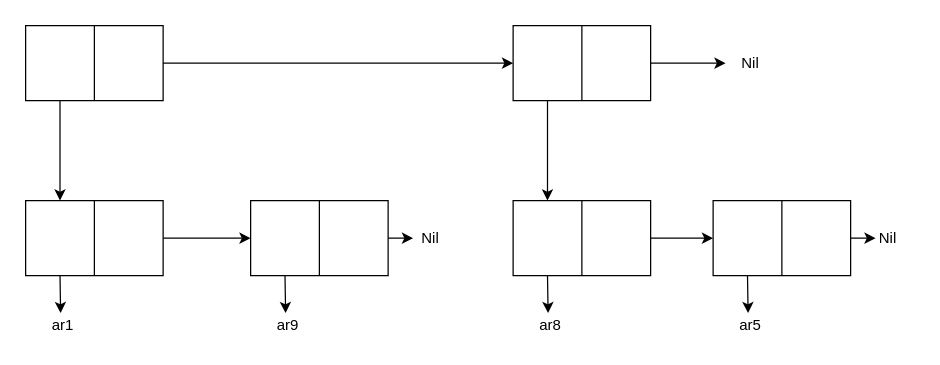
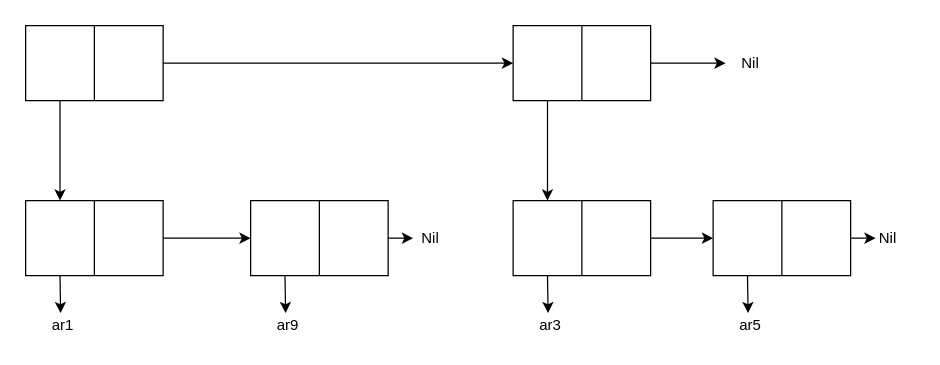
(551, 326) -> (551, 326)
